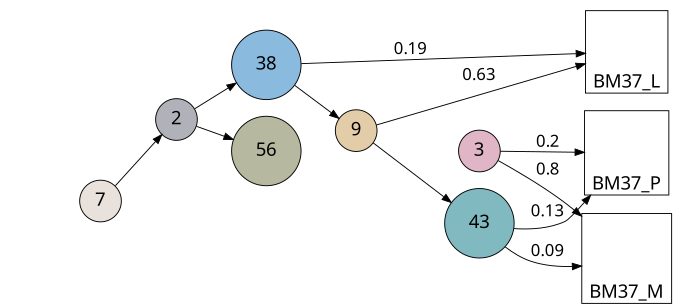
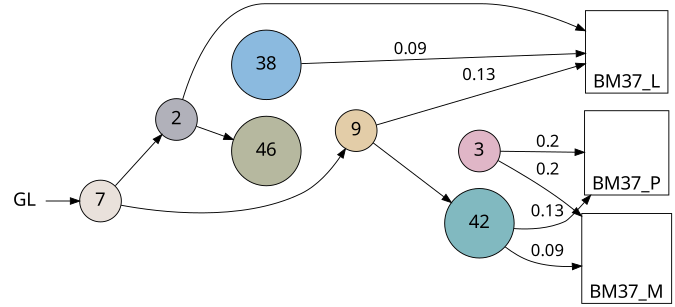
(411, 50) -> (411, 50)
(479, 76) -> (479, 76)
(212, 98) -> (355, 4)
(313, 99) -> (239, 210)
(266, 151) -> (266, 151)
(548, 170) -> (548, 170)
none -> (25, 201)
(479, 223) -> (479, 223)
